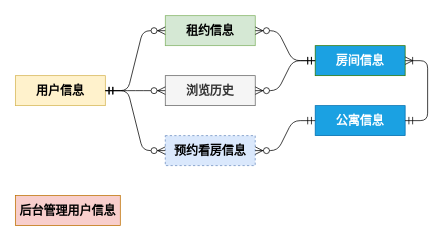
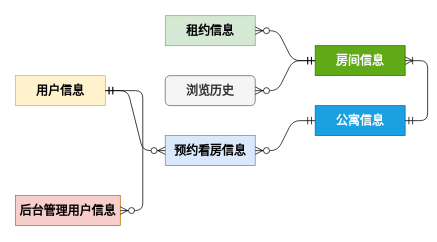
(138, 50) -> (143, 160)
(360, 60) -> (360, 60)
(154, 90) -> none
(210, 90) -> (210, 90)
(210, 150) -> (210, 150)
